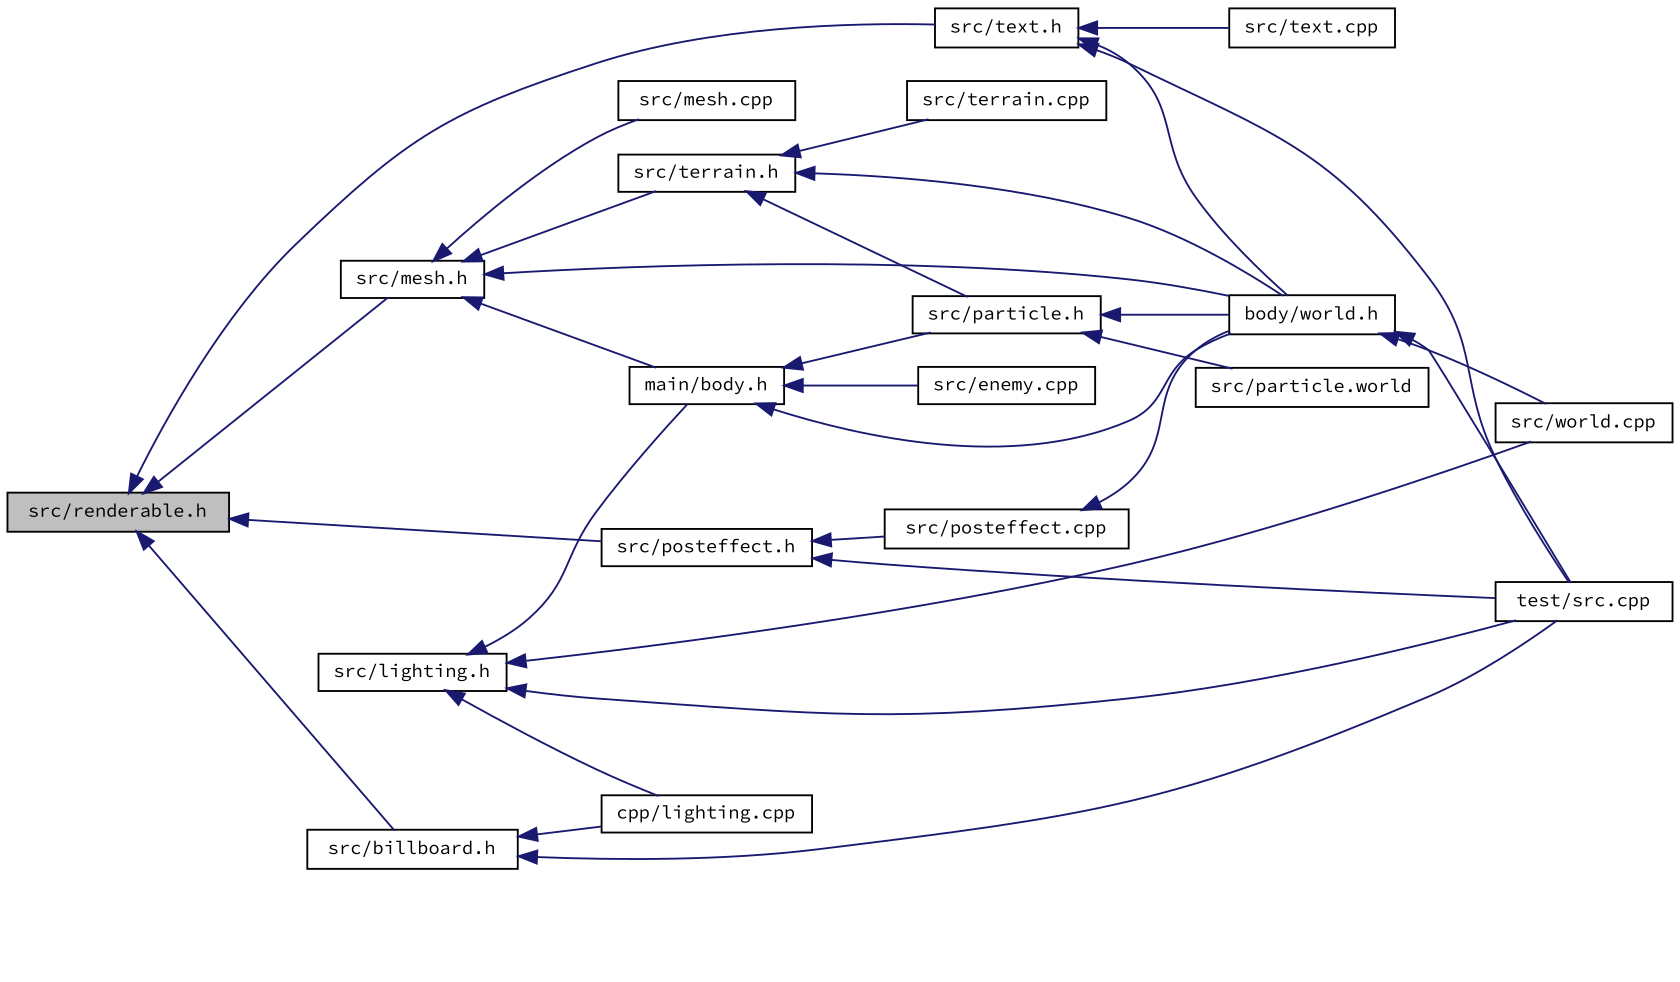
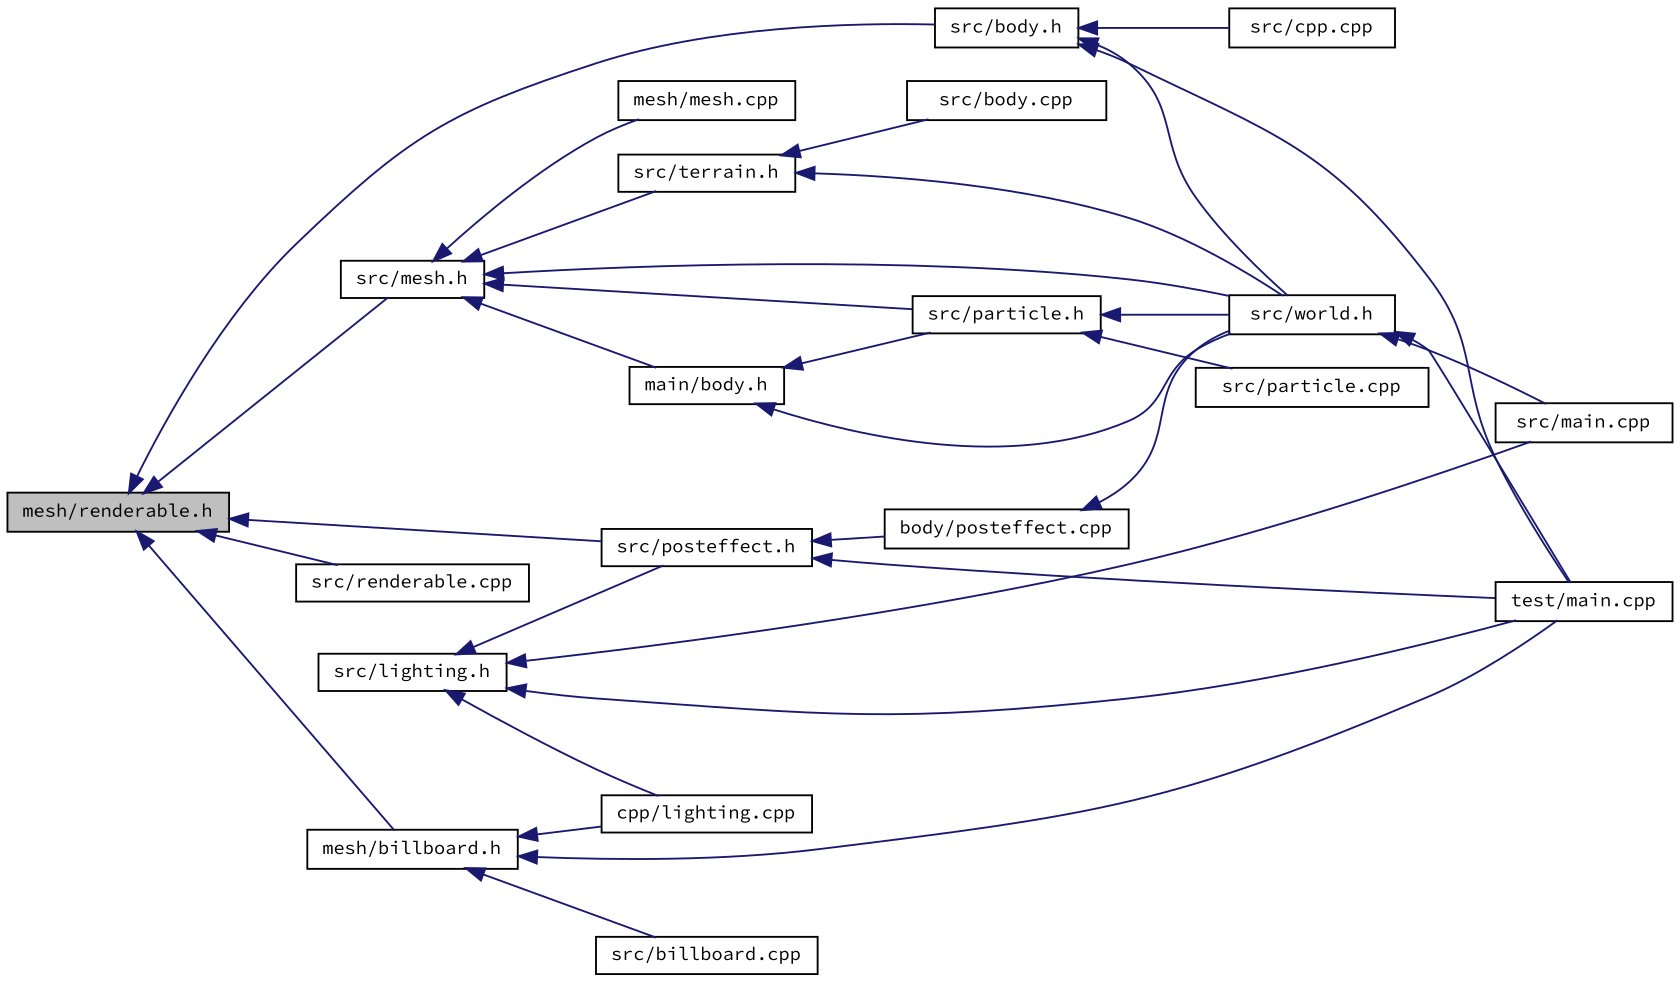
(1007, 28) -> (1007, 28)
(1312, 28) -> (1312, 28)
(707, 101) -> (707, 101)
(1007, 101) -> (1007, 101)
(866, 248) -> (708, 297)
(1312, 315) -> (1312, 315)
(1007, 386) -> none
(1312, 387) -> (1312, 387)
(1584, 423) -> (1584, 423)
(118, 512) -> (118, 512)
(586, 527) -> (568, 606)
(1007, 529) -> (1007, 529)
none -> (413, 583)
(1584, 602) -> (1584, 602)
(413, 849) -> (413, 849)
none -> (707, 955)
